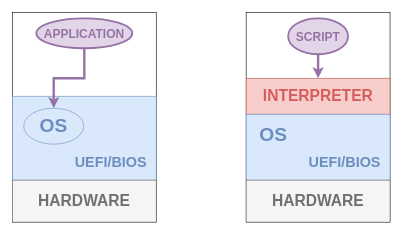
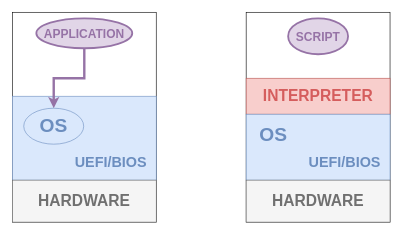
(318, 63) -> none
